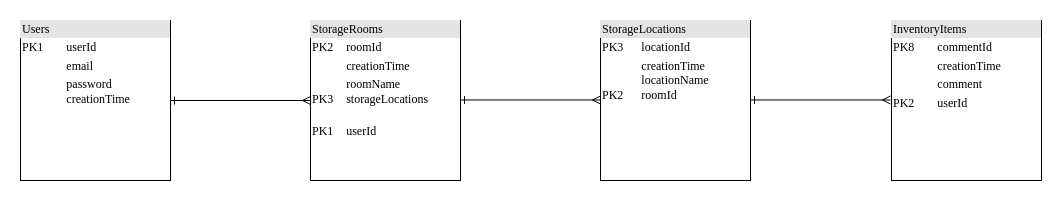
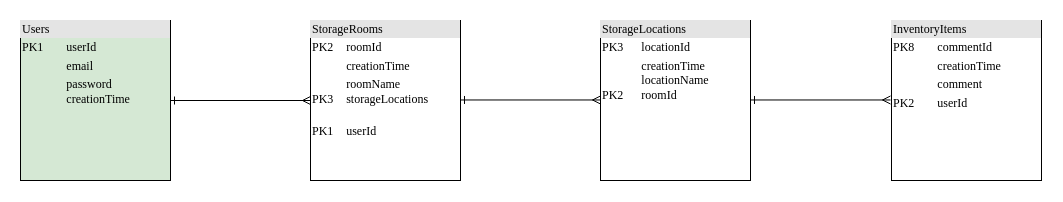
(96, 101) -> (96, 101)
